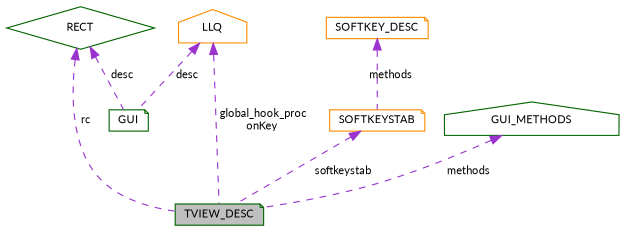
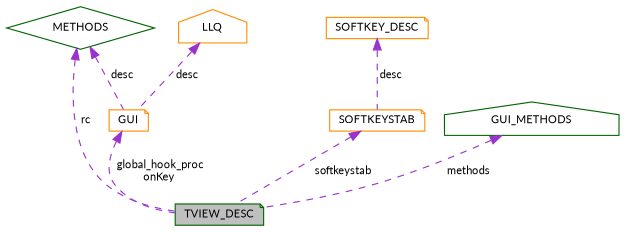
(81, 28) -> (81, 28)
(390, 76) -> (390, 76)
(129, 120) -> (129, 120)
(216, 129) -> (112, 180)
